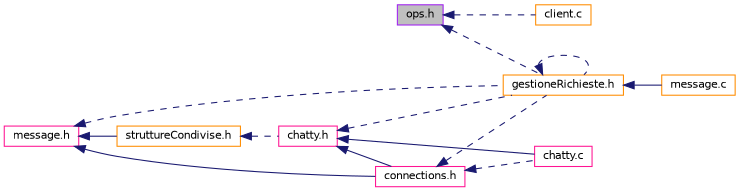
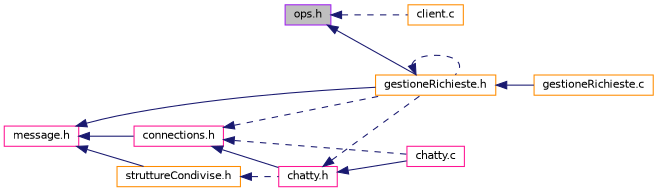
(497, 52) -> (376, 53)
(698, 85) -> (594, 85)
(293, 95) -> (230, 99)
(369, 158) -> (250, 159)
